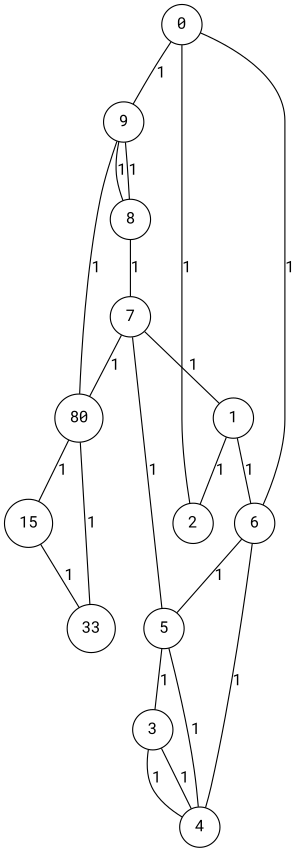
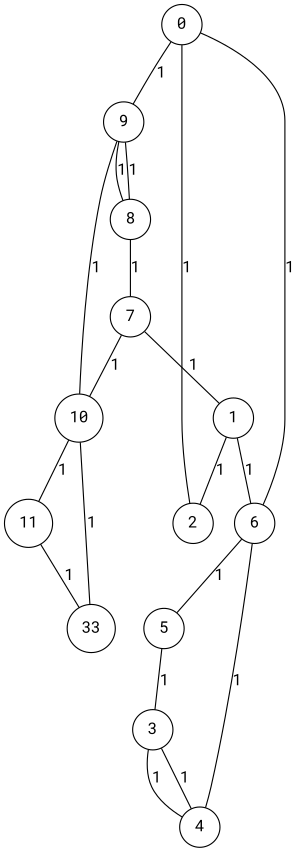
(79, 418) -> (79, 418)
(147, 473) -> none
(29, 523) -> (29, 523)
(187, 727) -> none
